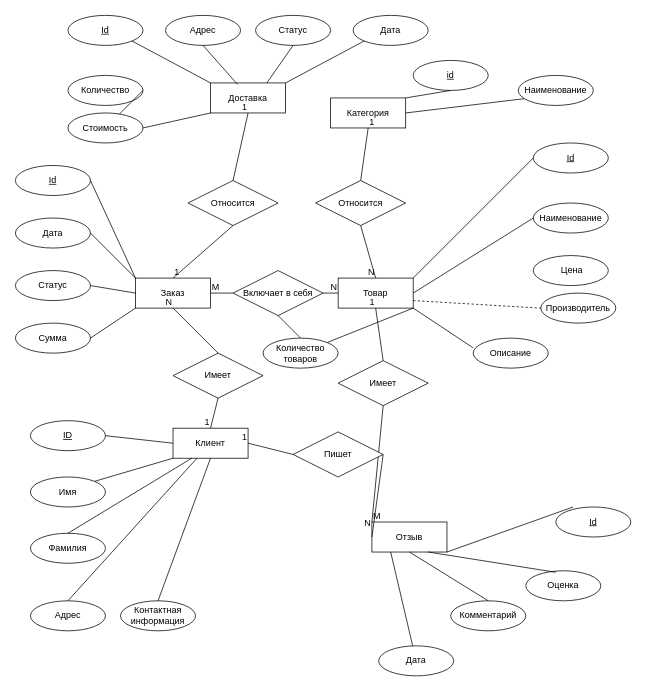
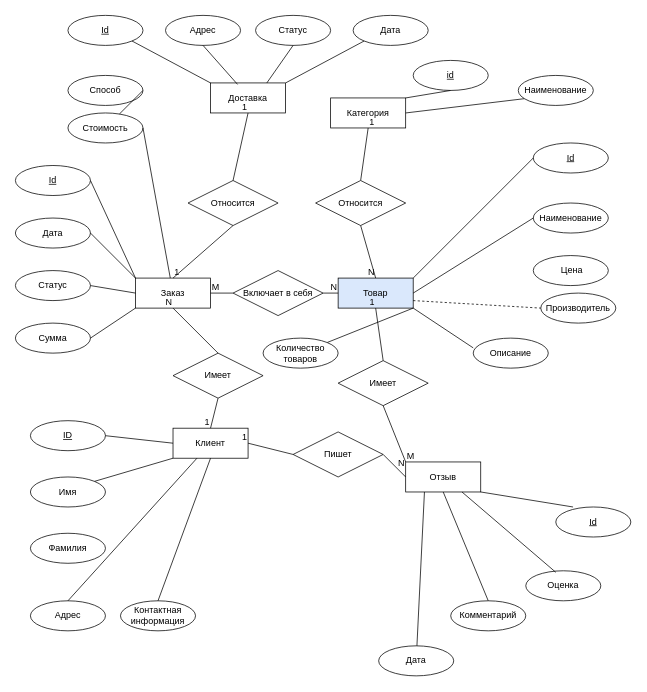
(105, 90) -> (105, 90)
(176, 120) -> (157, 203)
(375, 293) -> (375, 293)
(289, 326) -> none
(129, 496) -> none
(409, 537) -> (443, 477)
